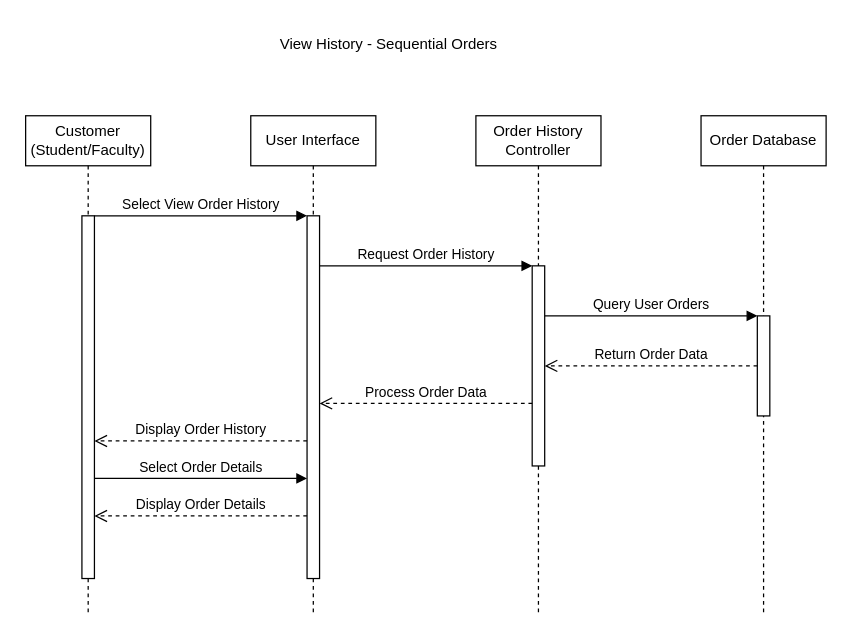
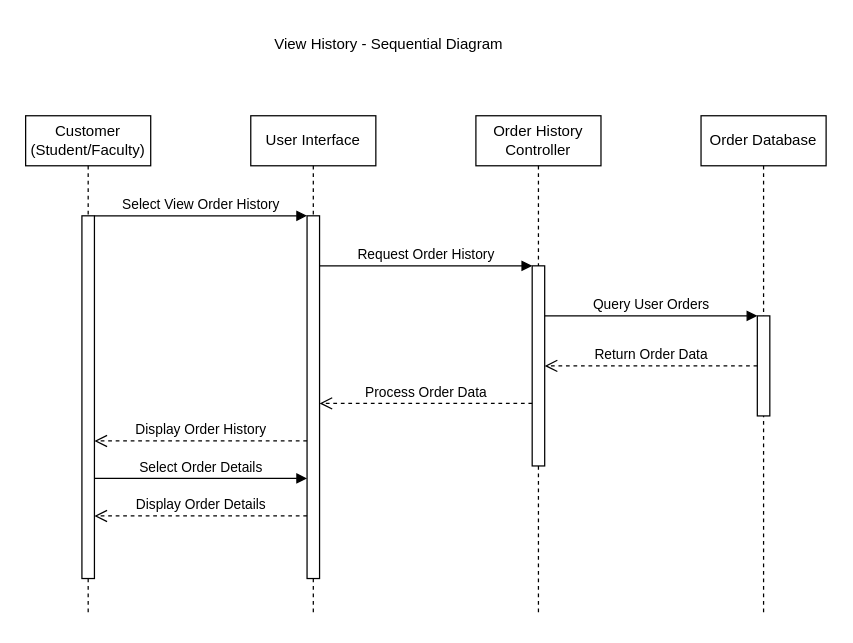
(389, 44) -> (389, 44)
